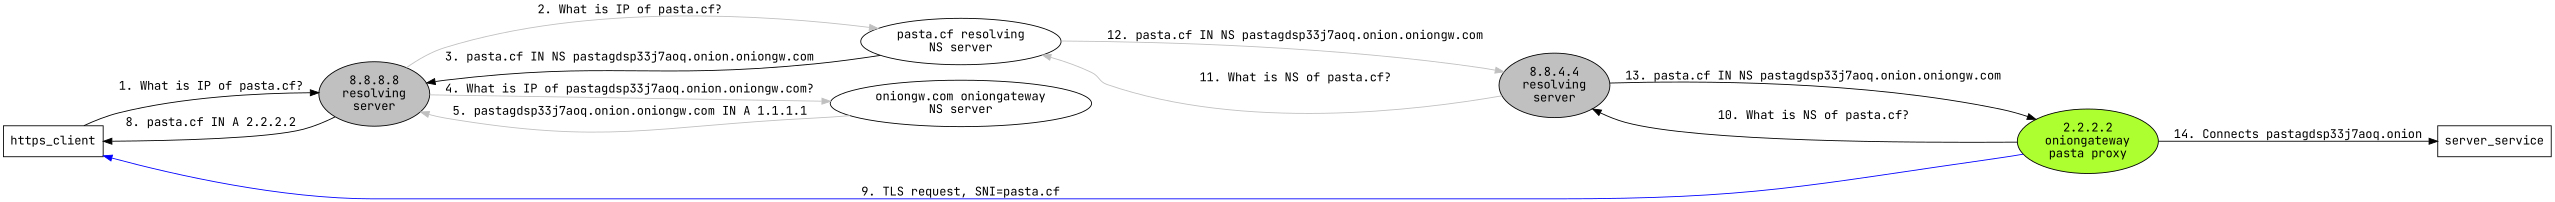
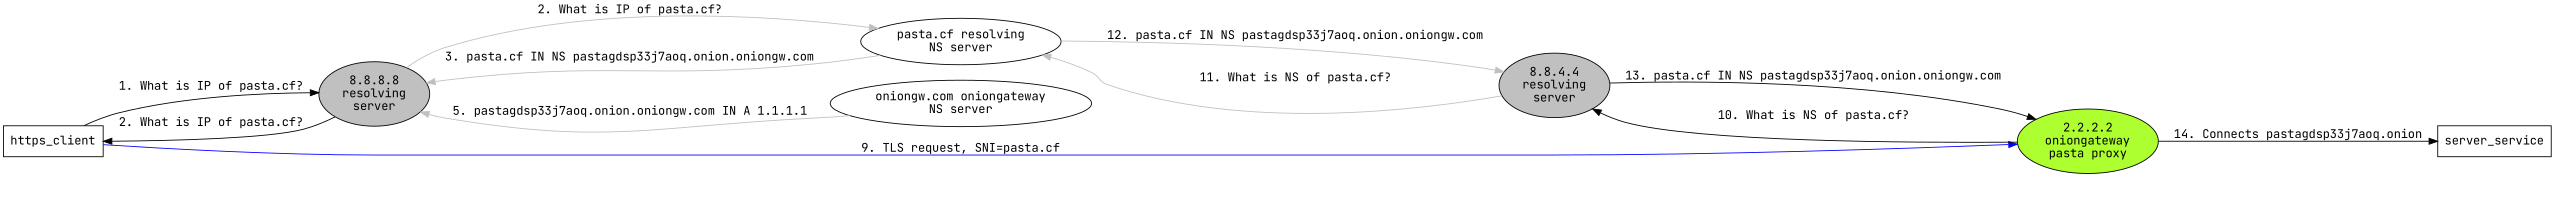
(658, 71) -> (658, 71)
(626, 98) -> none
(211, 123) -> (211, 123)
(1067, 199) -> (1056, 155)
